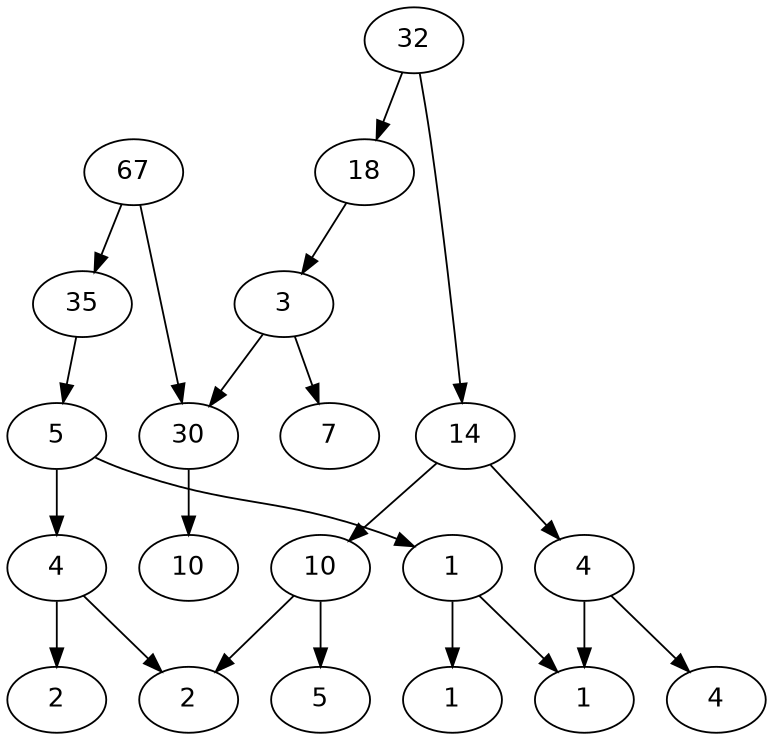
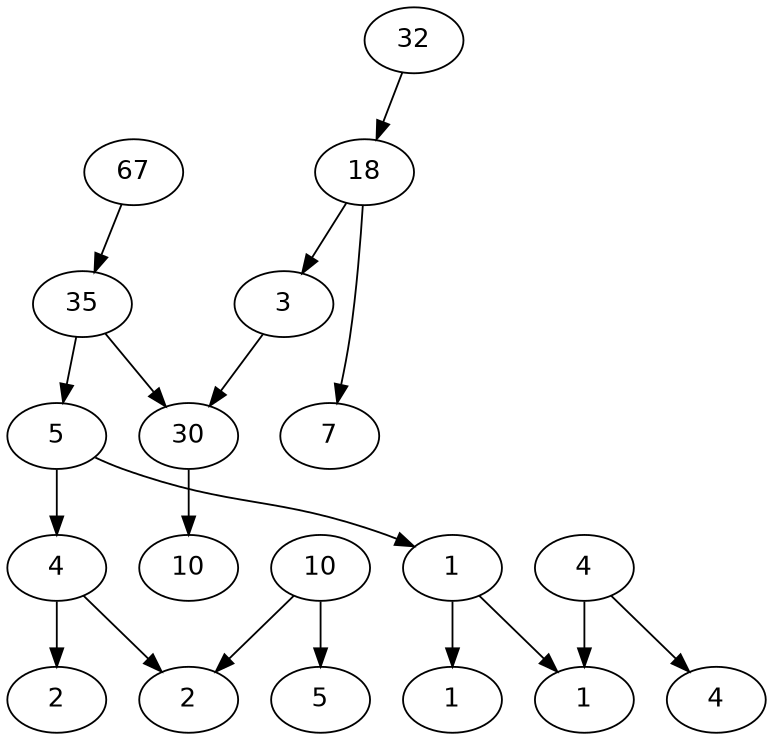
(159, 295) -> (130, 363)
(304, 361) -> (355, 295)
(465, 436) -> none
